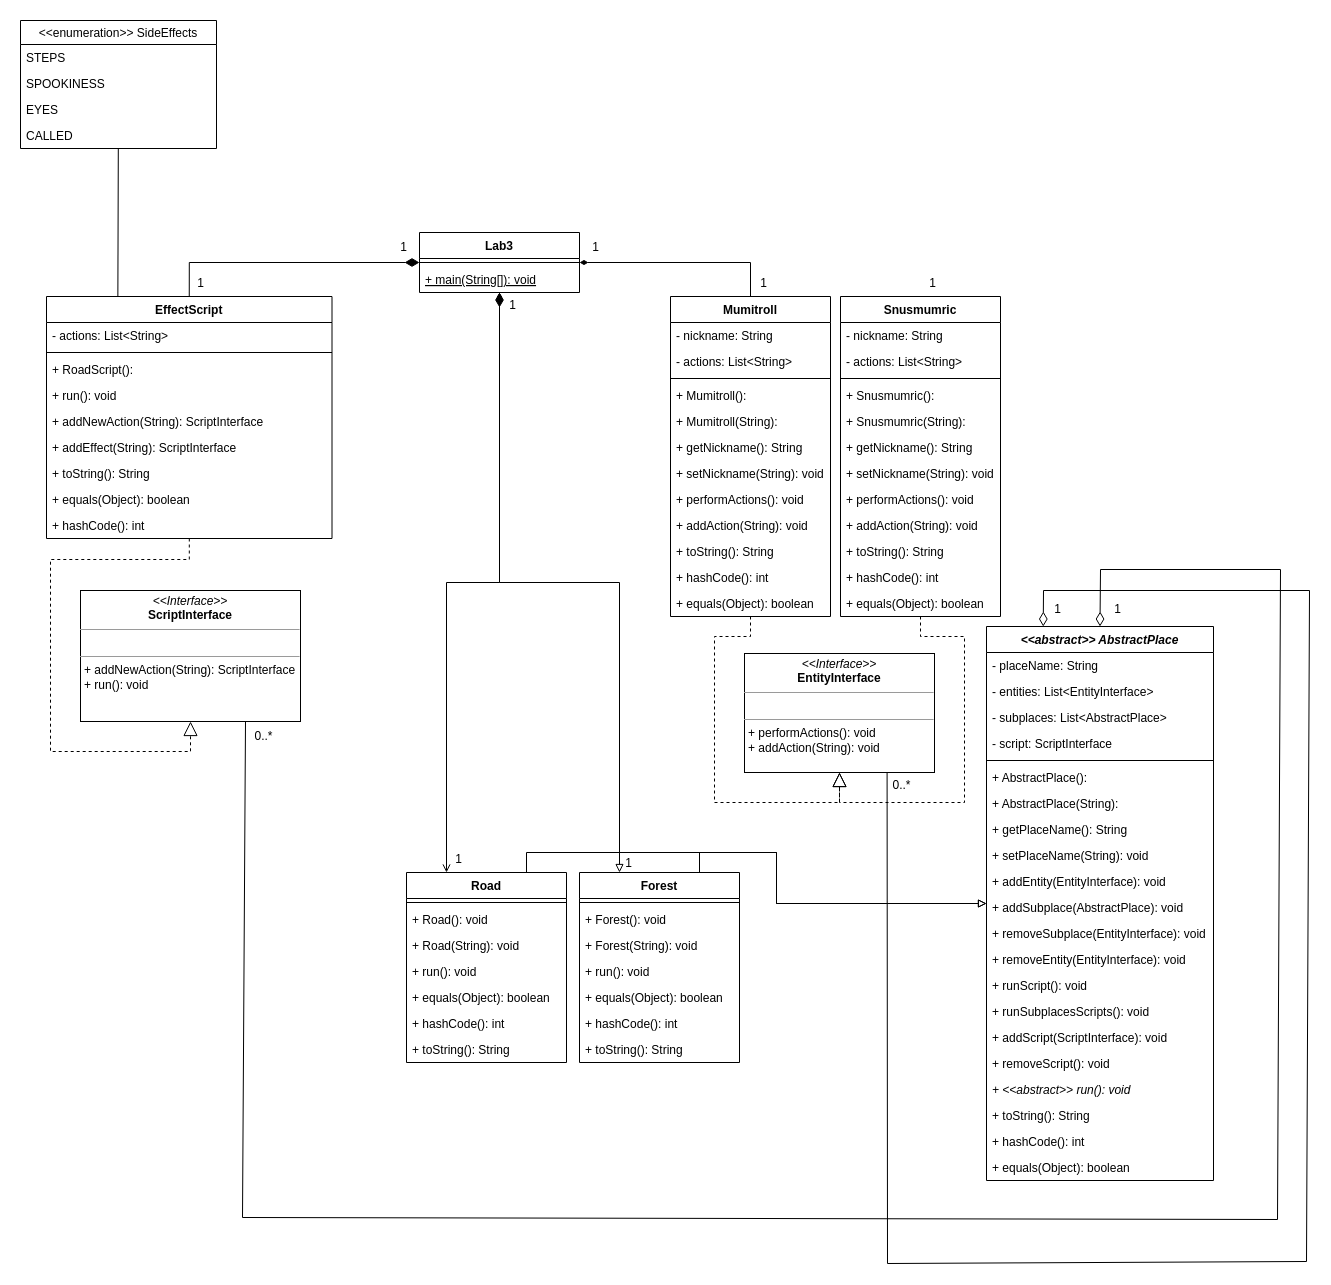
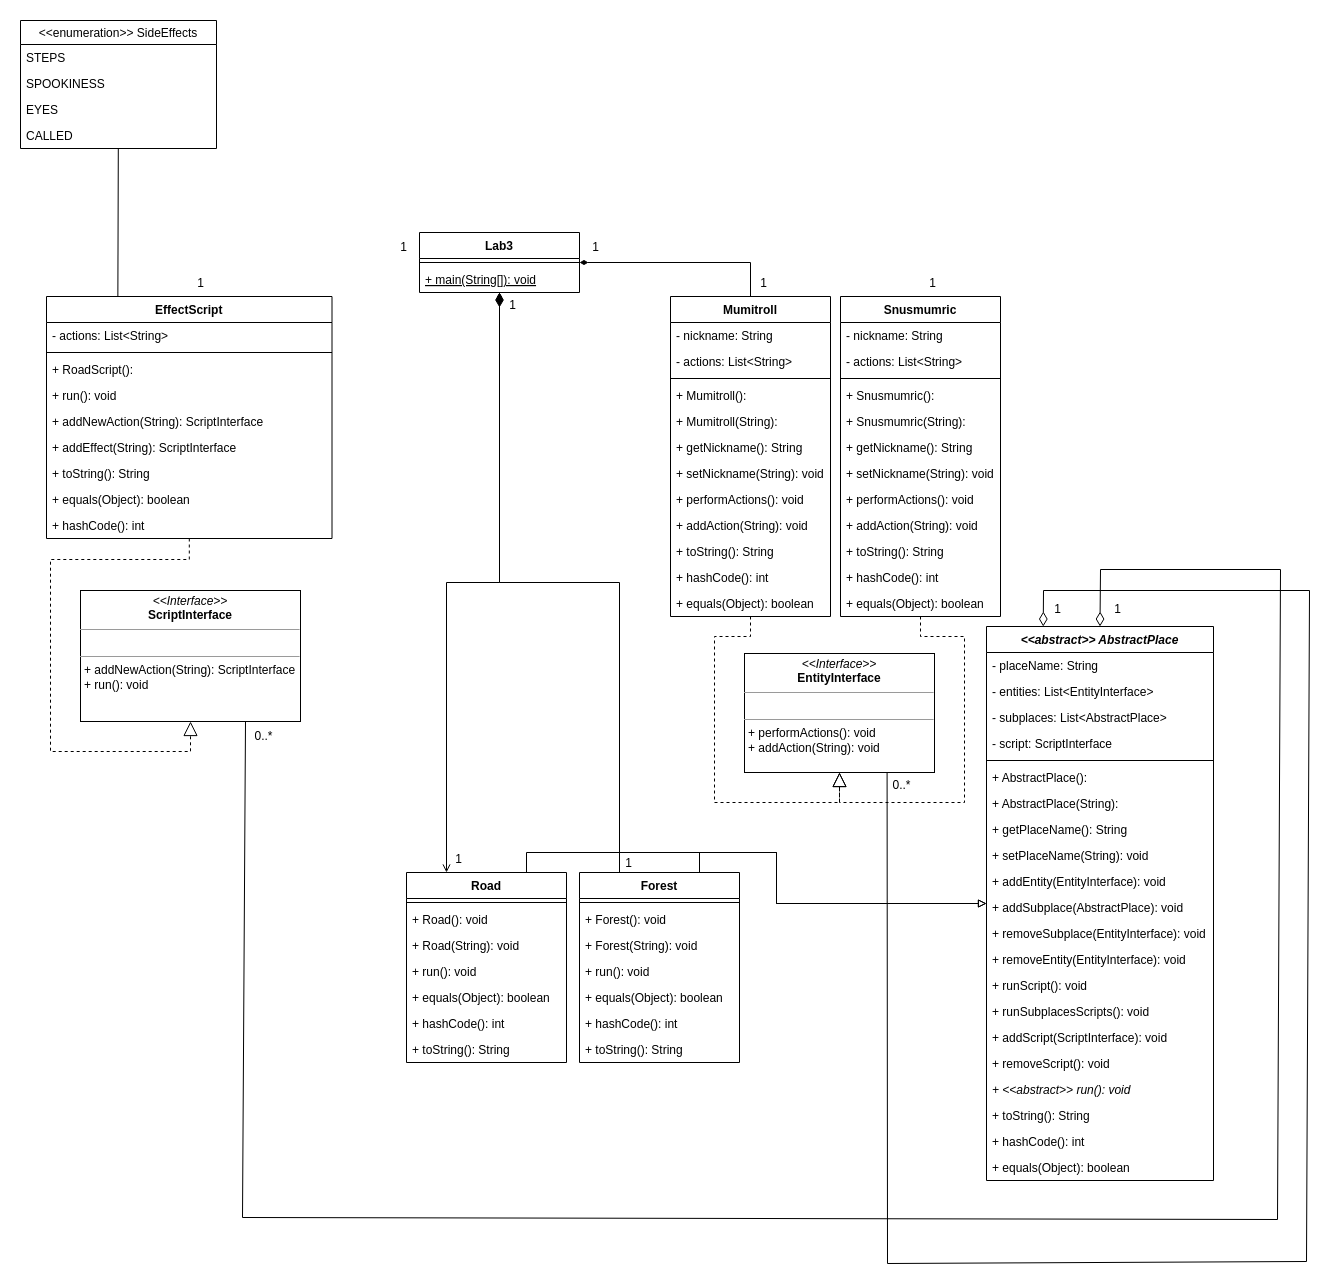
(280, 263) -> none
(620, 863) -> (620, 866)
